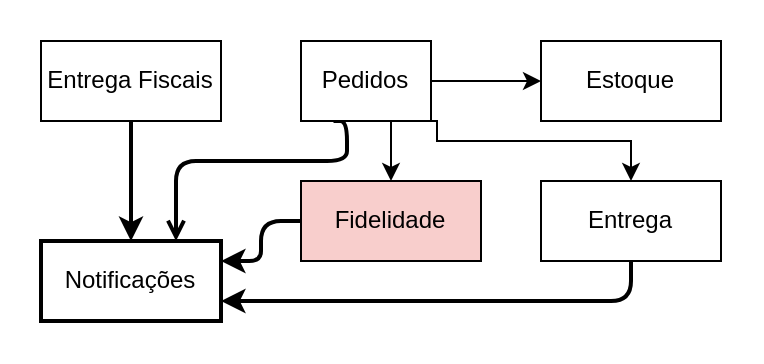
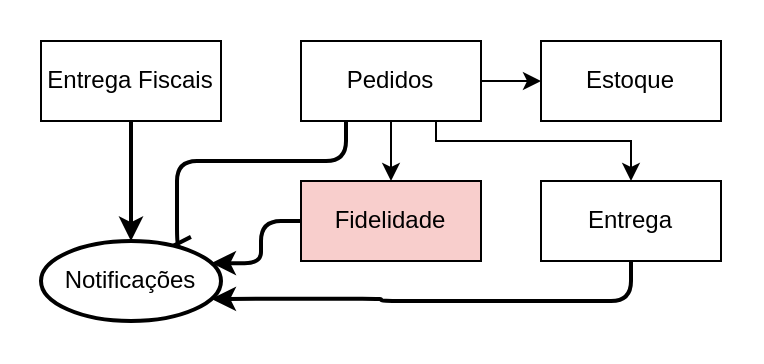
(366, 81) -> (391, 81)
(131, 281) -> (131, 281)
